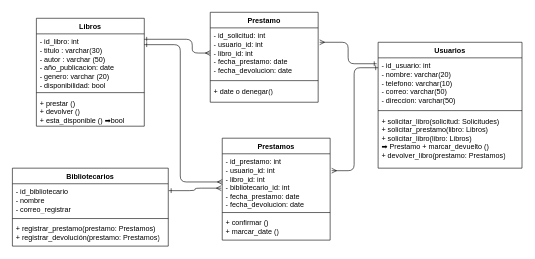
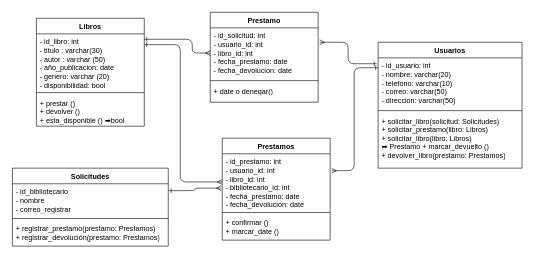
(90, 177) -> (90, 177)
